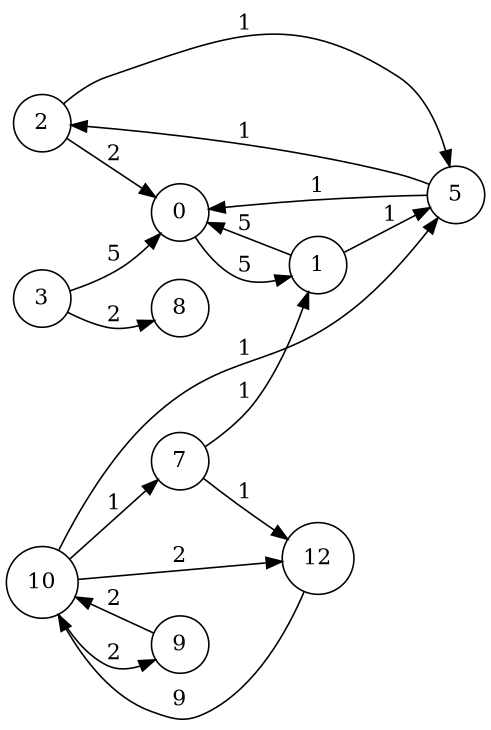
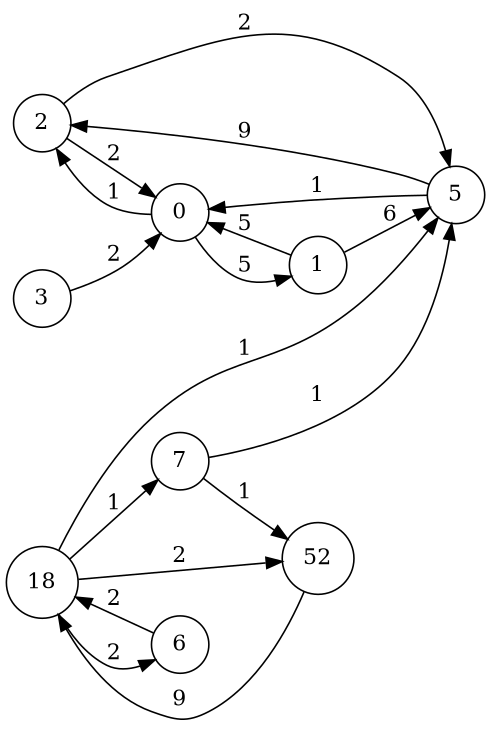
(246, 24) -> (246, 24)
(246, 132) -> (246, 132)
none -> (101, 201)
(391, 215) -> (391, 215)
(115, 255) -> (115, 255)
(180, 308) -> none
(266, 386) -> (371, 393)
(318, 558) -> (318, 558)
(42, 582) -> (42, 582)
(180, 645) -> (180, 645)
